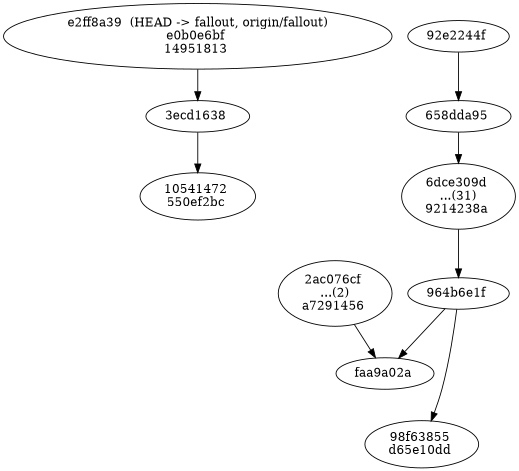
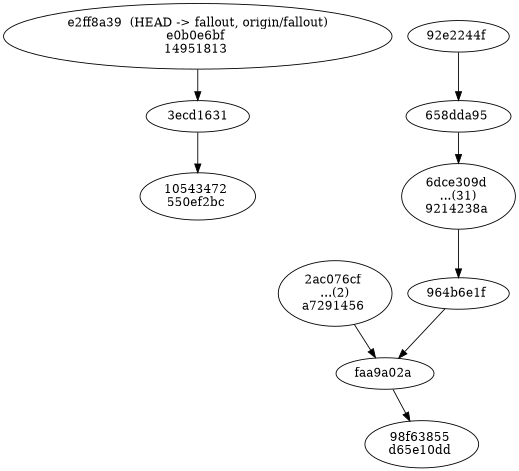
(198, 116) -> (198, 116)
(198, 196) -> (198, 196)
(448, 362) -> (399, 401)
